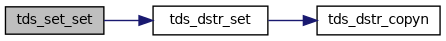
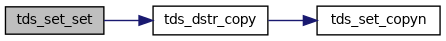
(210, 20) -> (210, 20)
(379, 20) -> (379, 20)
